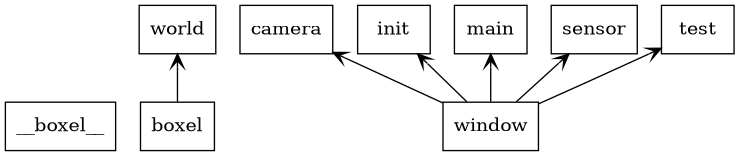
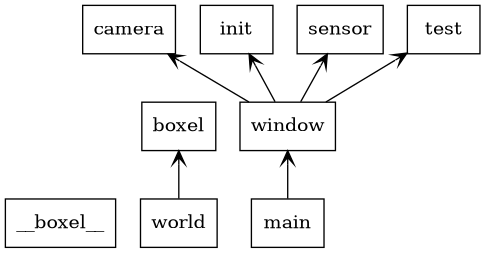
(177, 85) -> (179, 181)
(491, 85) -> (288, 181)
